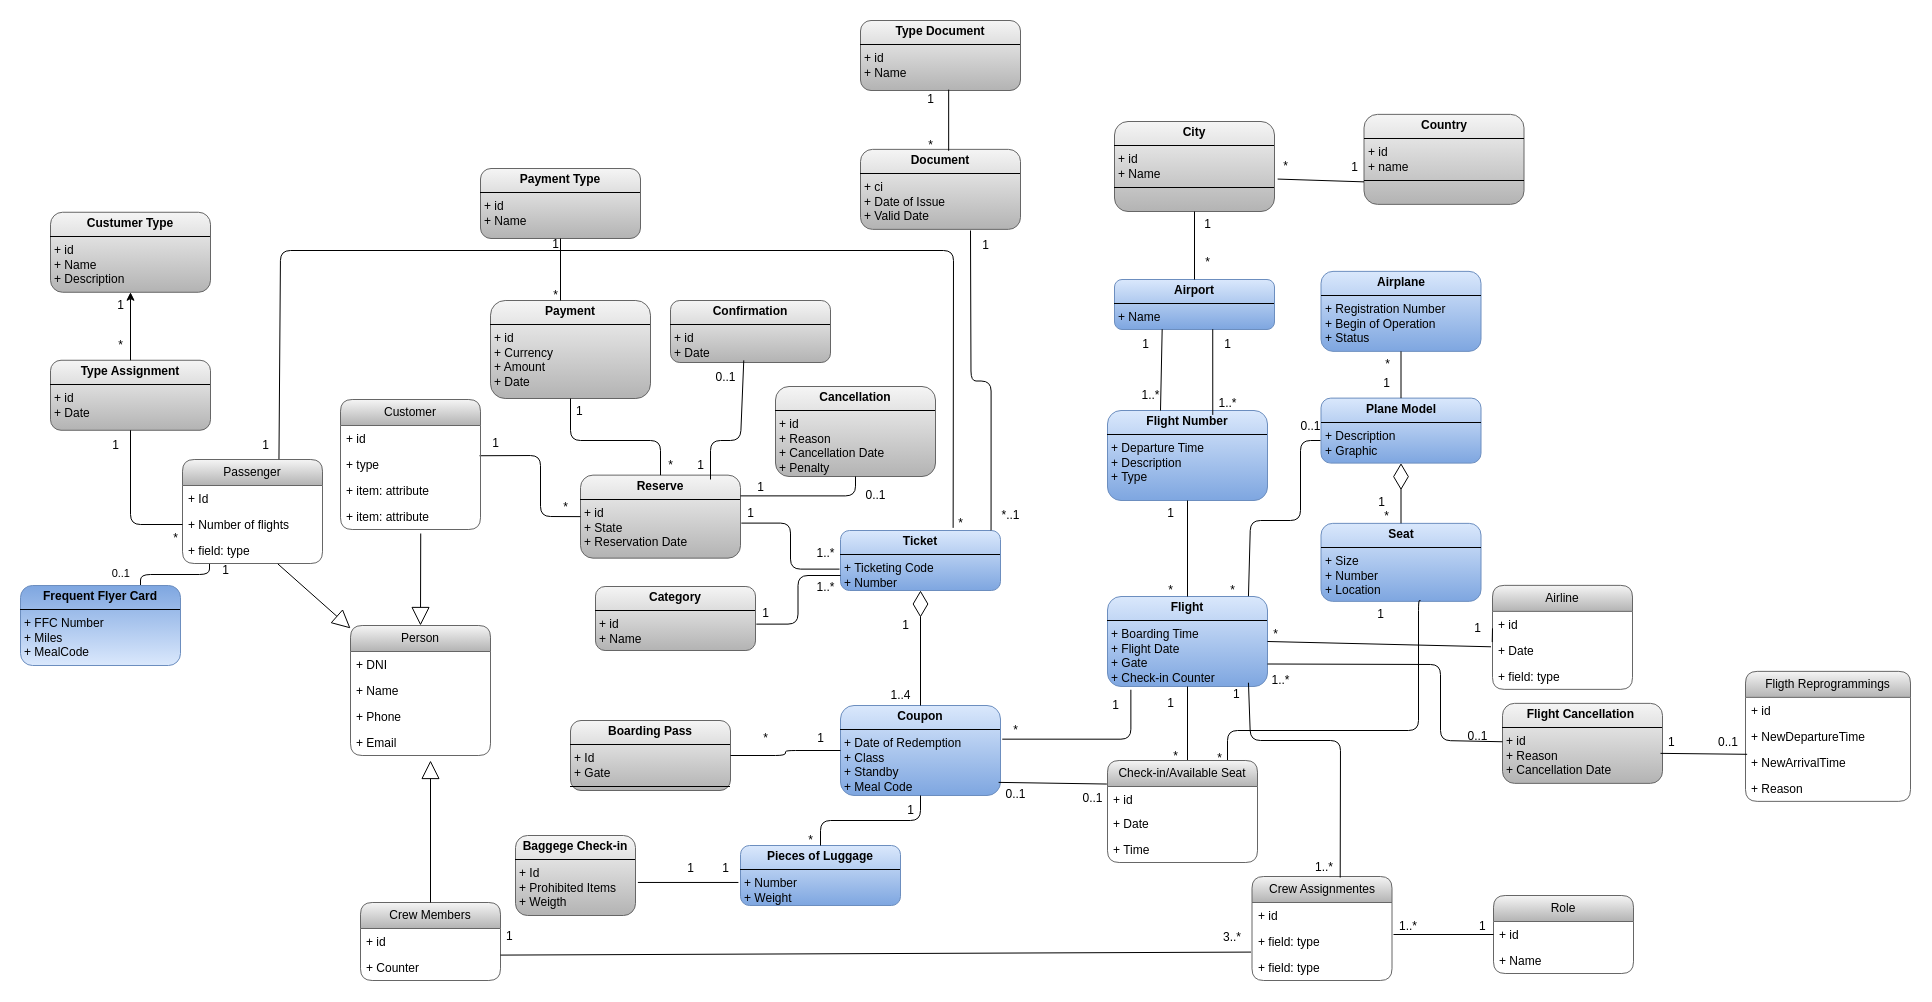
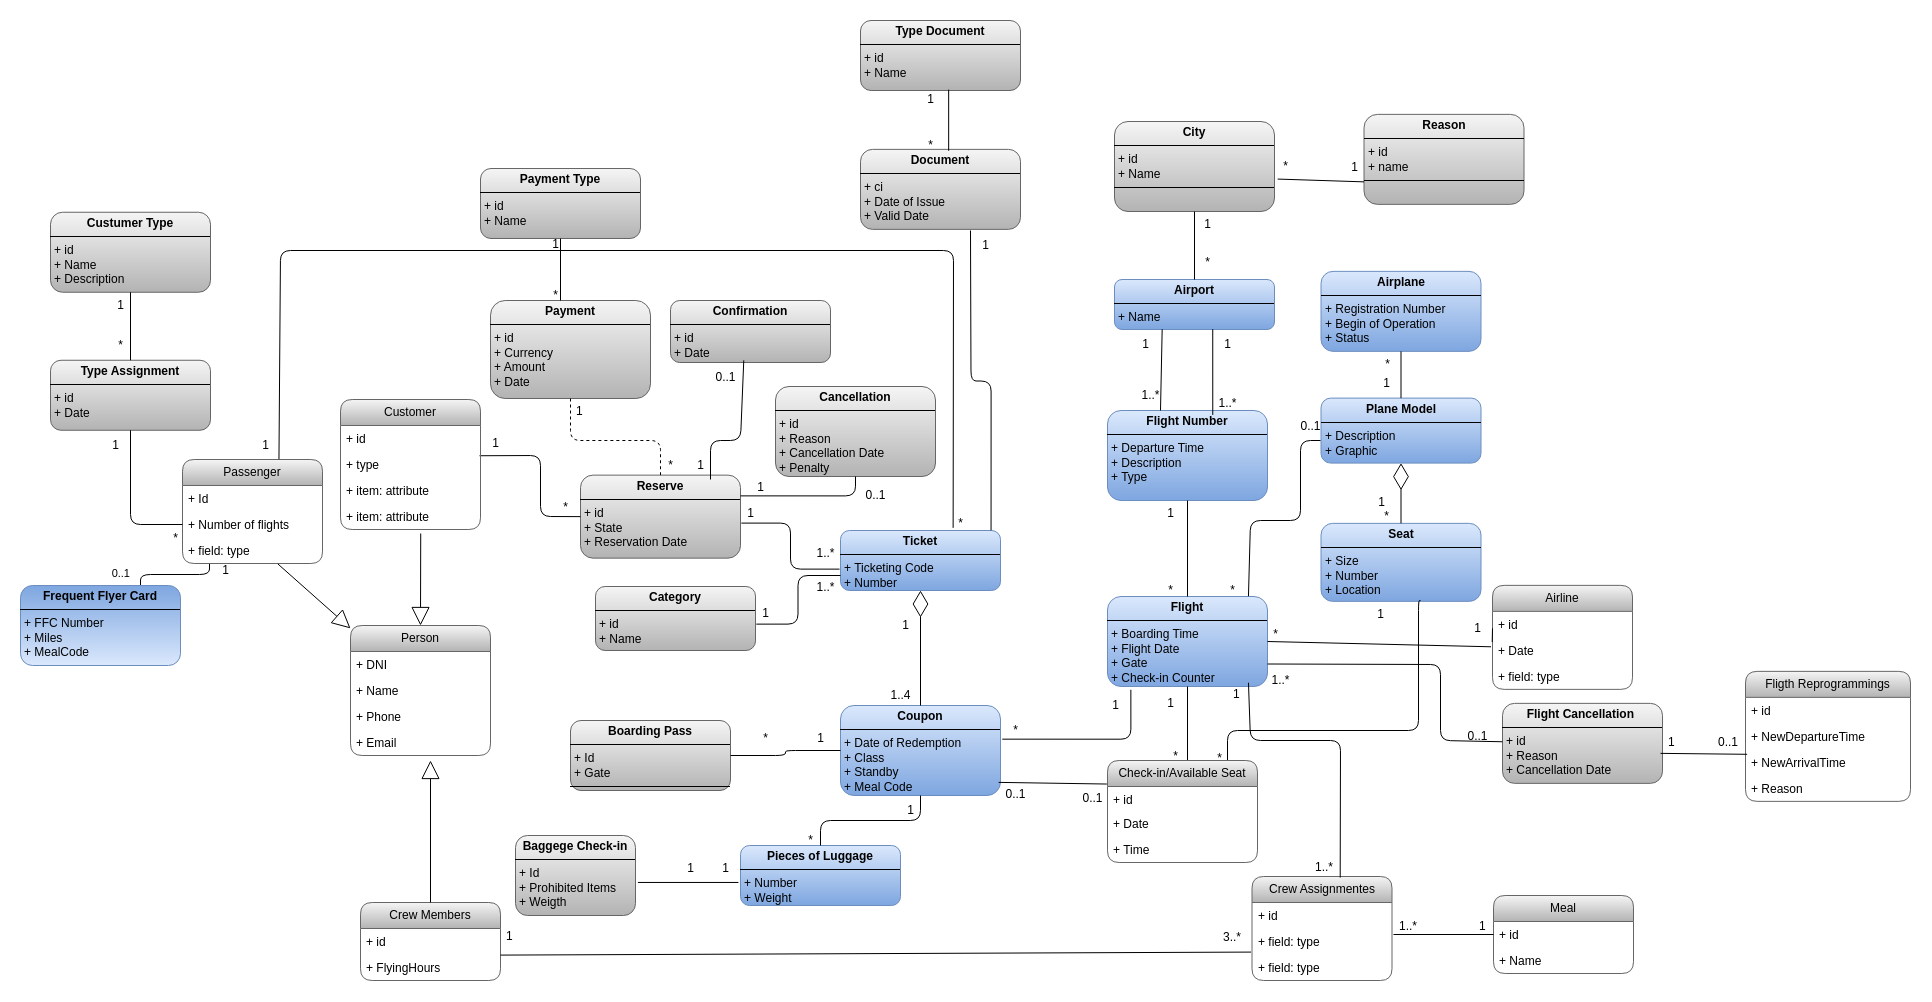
(1388, 136) -> (1385, 136)
(131, 300) -> (131, 297)
(611, 441) -> (611, 441)
(1011, 516) -> none
(1564, 909) -> (1564, 909)
(395, 969) -> (406, 969)
